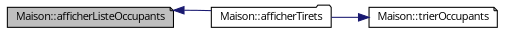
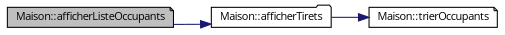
(198, 10) -> (187, 24)
